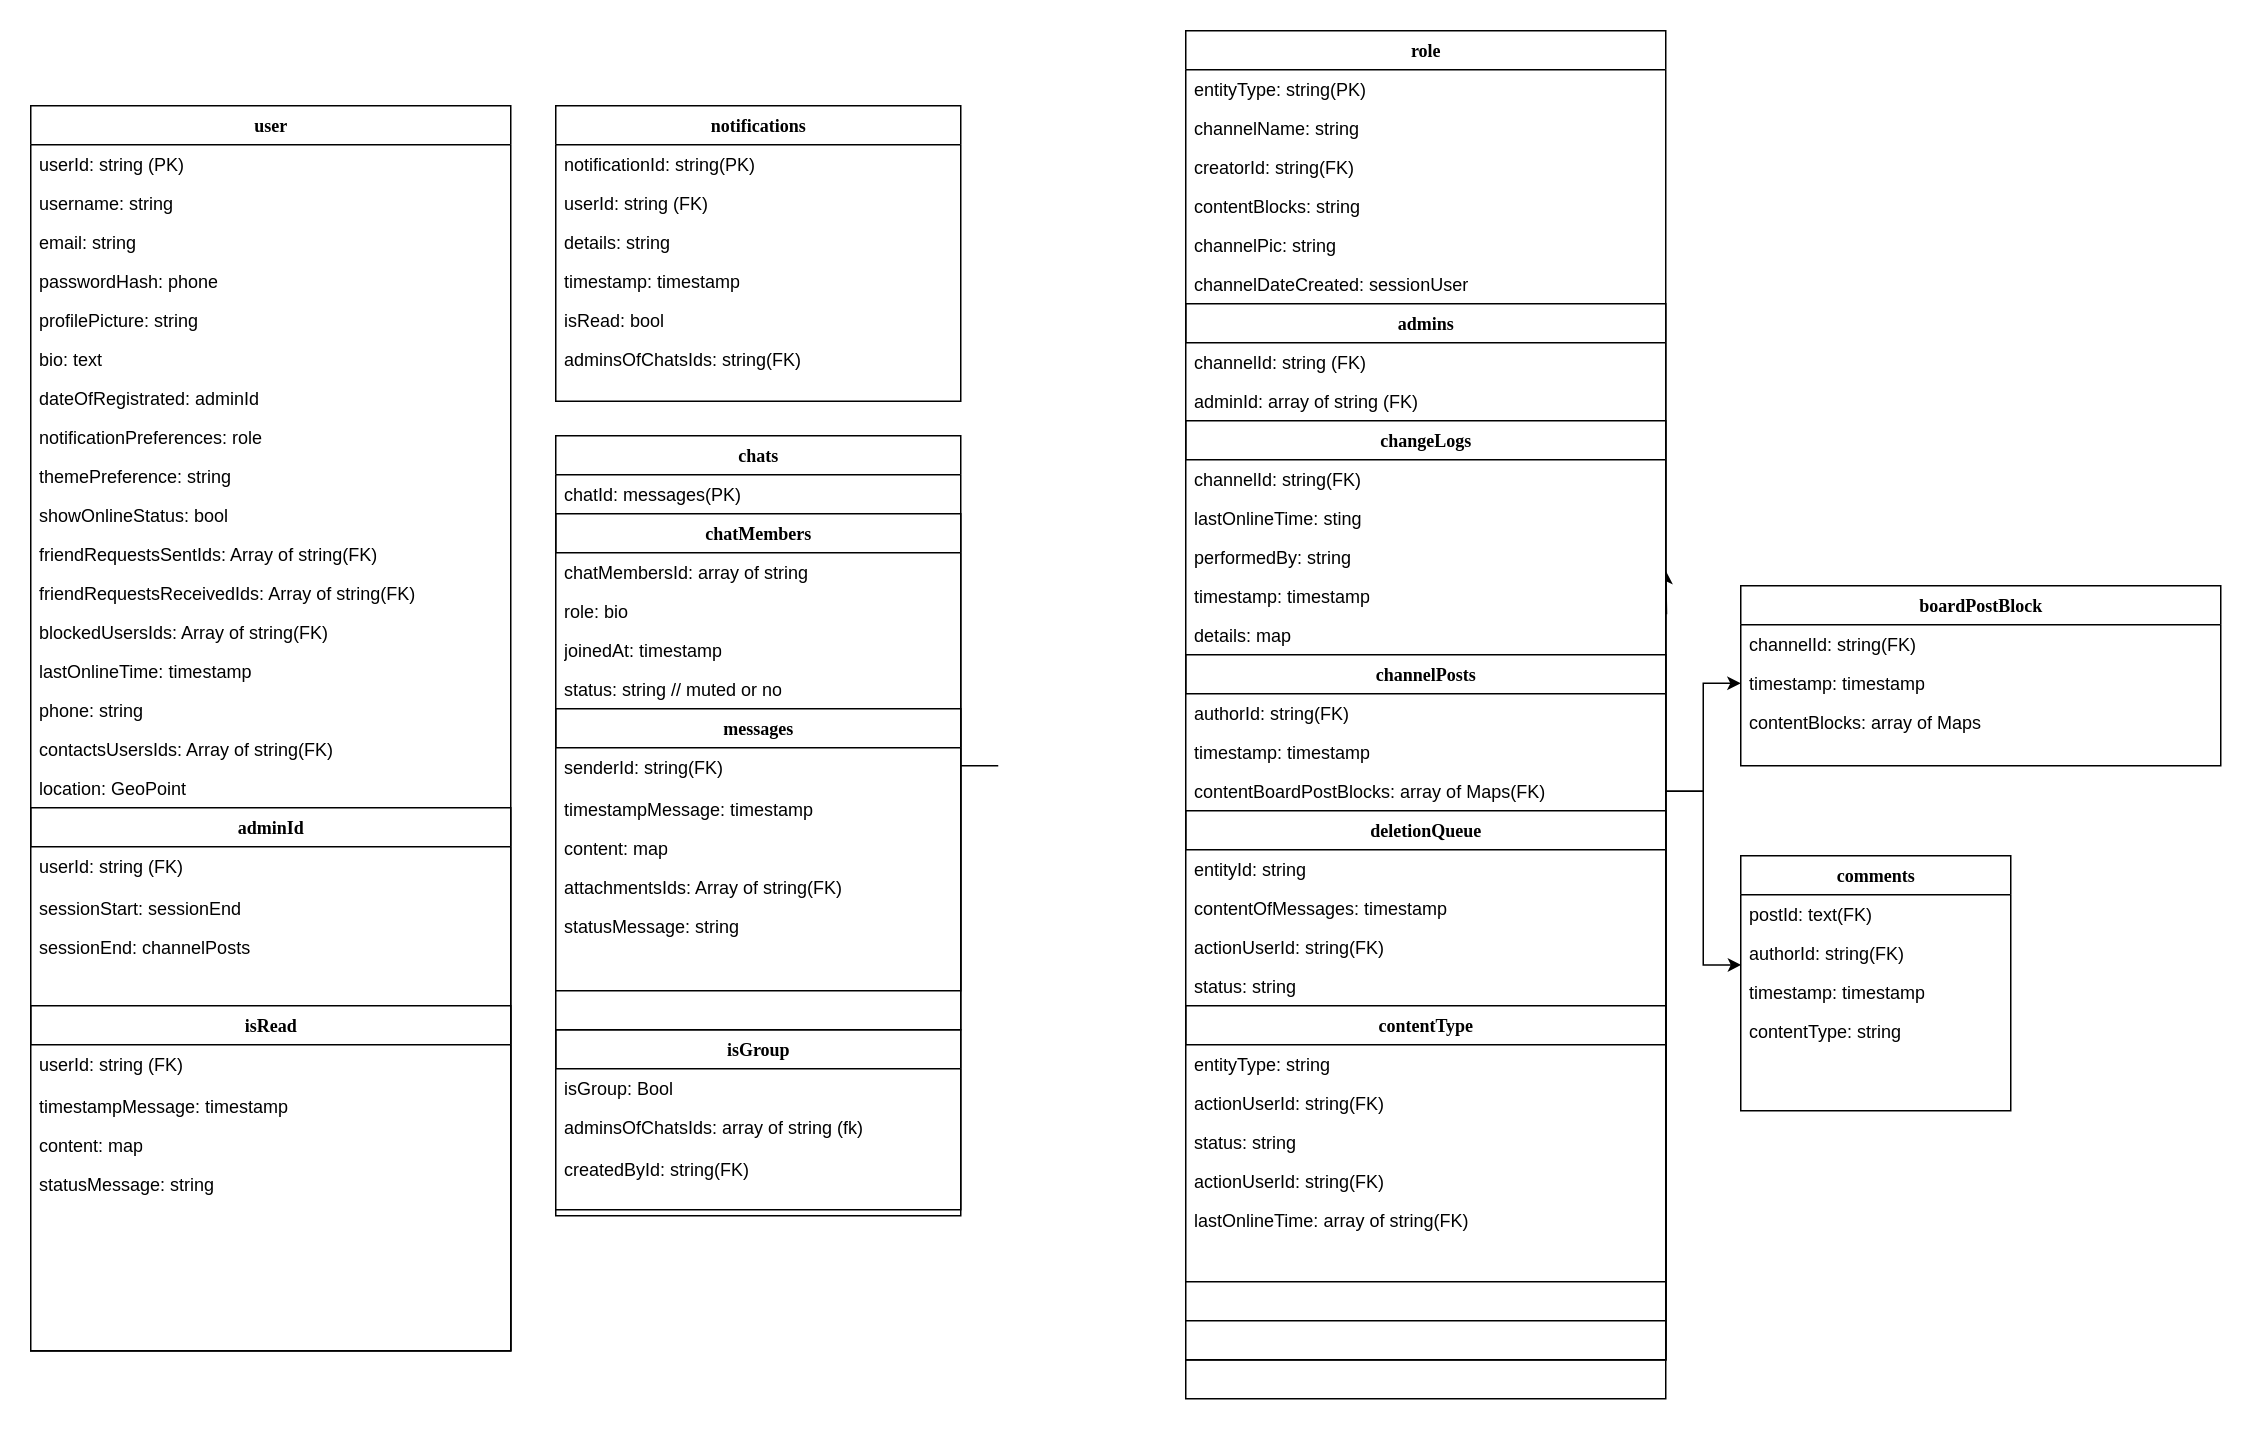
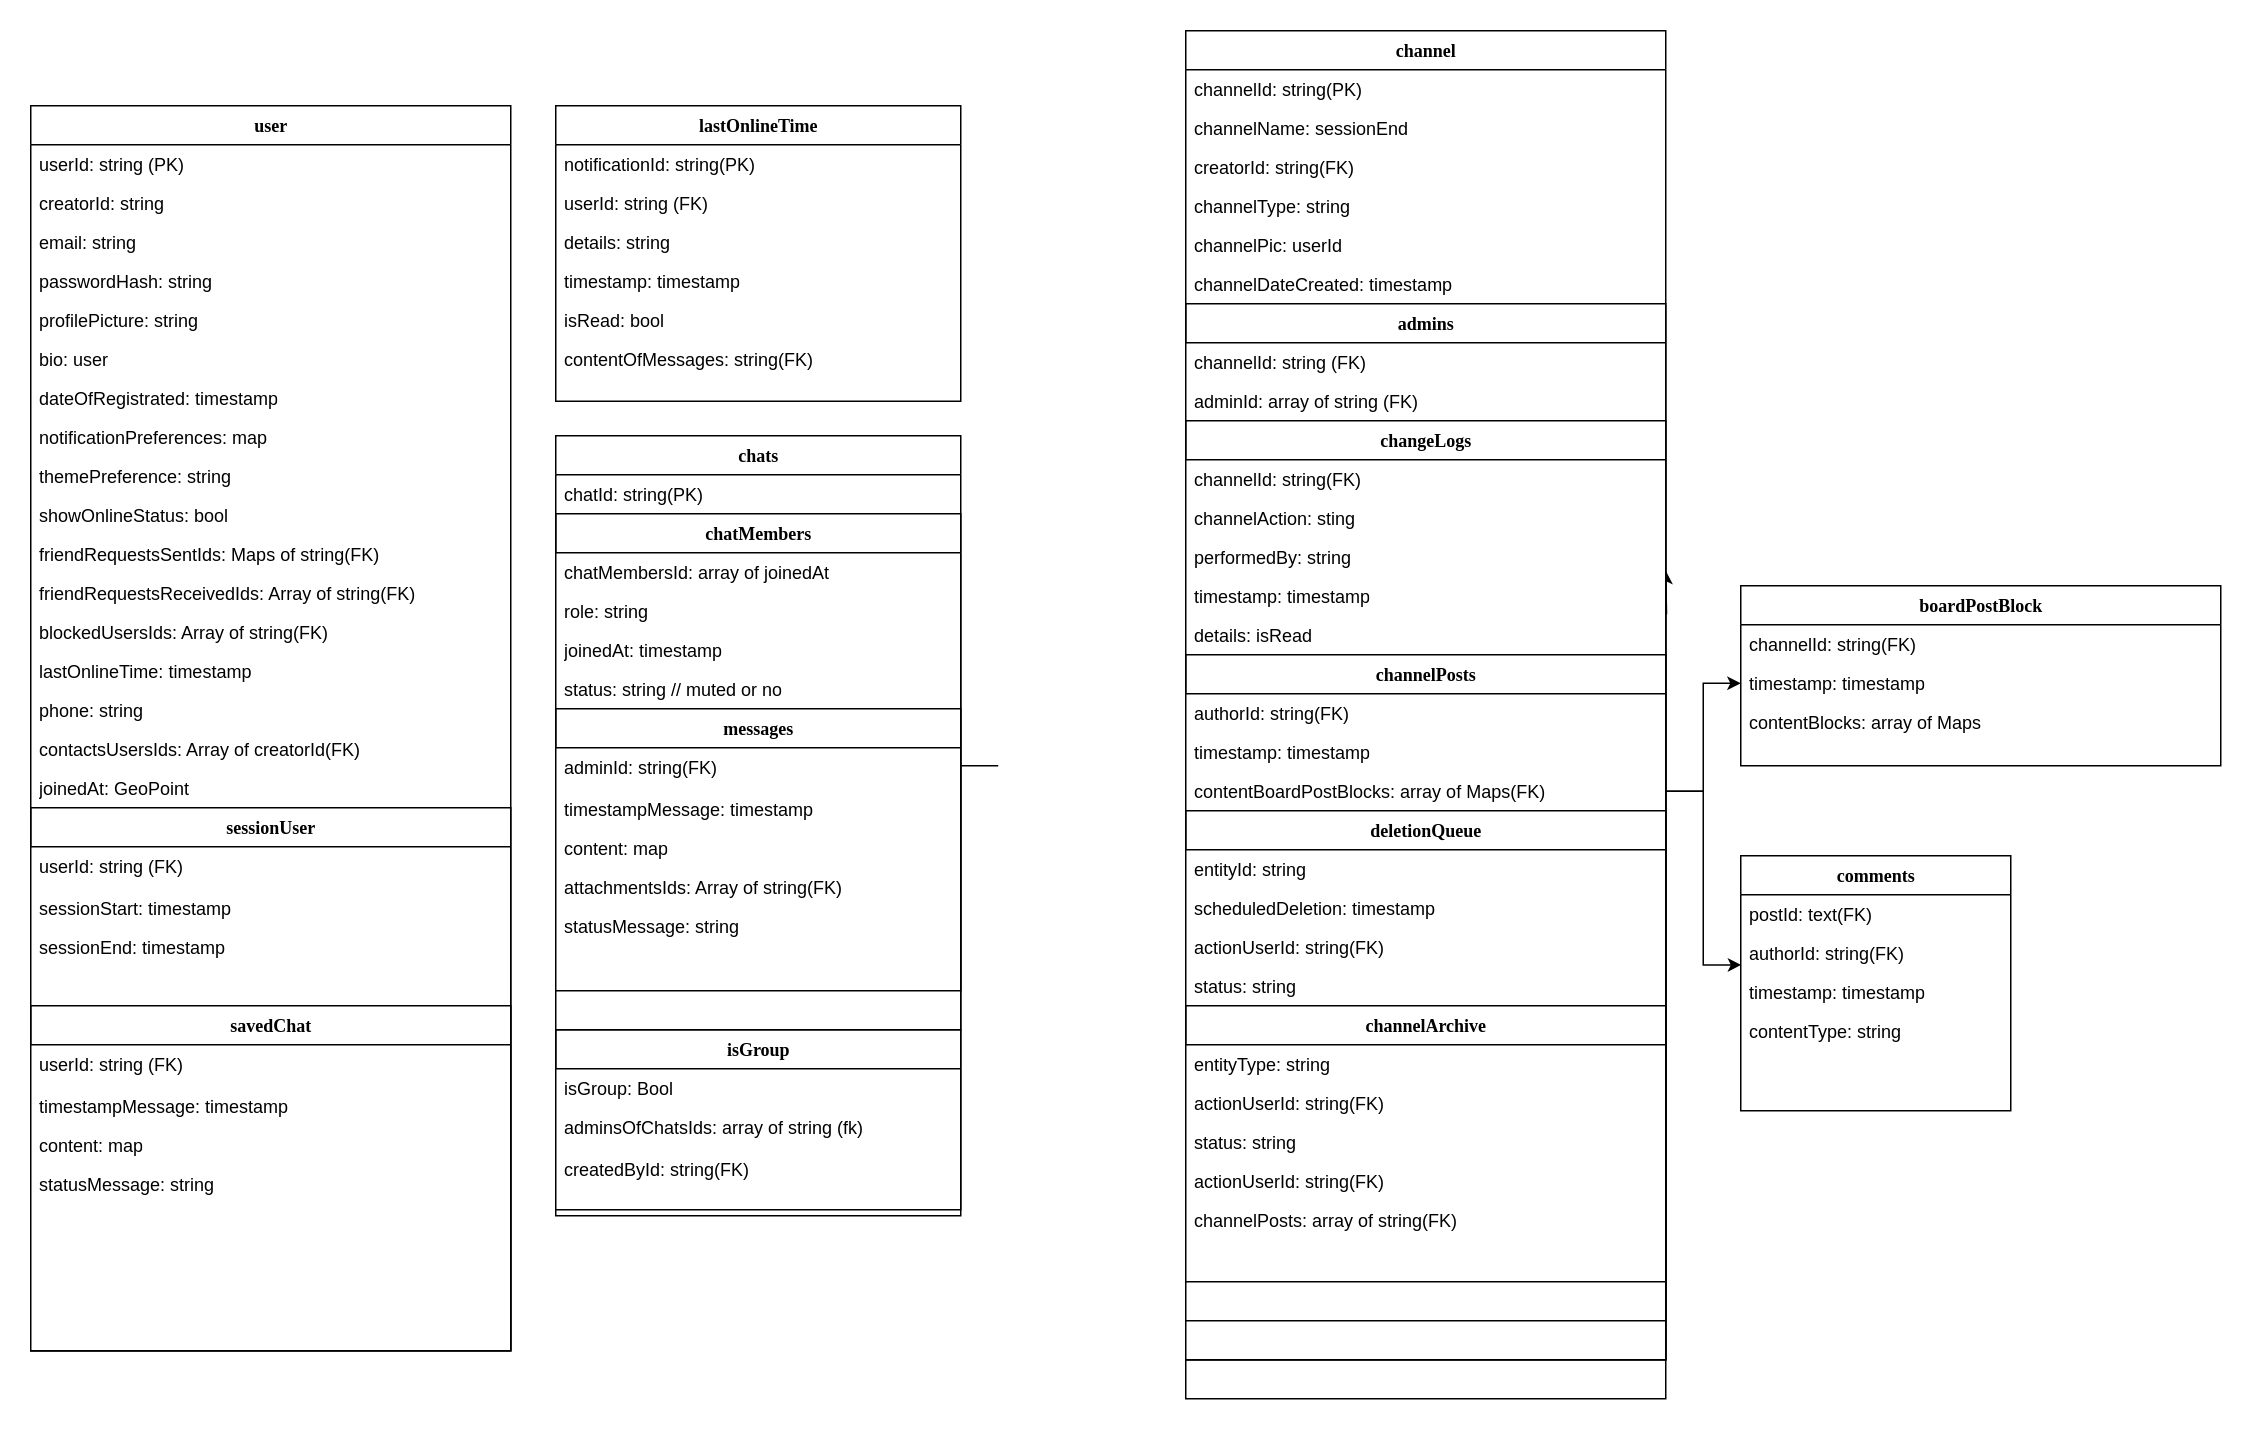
(1427, 52) -> (1427, 52)
(1296, 91) -> (1291, 91)
(759, 127) -> (759, 127)
(1281, 130) -> (1301, 130)
(113, 205) -> (118, 205)
(1291, 208) -> (1281, 208)
(1274, 247) -> (1276, 247)
(131, 283) -> (134, 283)
(1342, 286) -> (1332, 286)
(78, 361) -> (78, 361)
(697, 361) -> (704, 361)
(161, 400) -> (172, 400)
(172, 439) -> (169, 439)
(661, 496) -> (648, 496)
(1284, 520) -> (1284, 520)
(237, 556) -> (232, 556)
(704, 574) -> (714, 574)
(601, 613) -> (616, 613)
(1246, 637) -> (1259, 637)
(215, 751) -> (232, 751)
(659, 769) -> (651, 769)
(119, 790) -> (121, 790)
(272, 829) -> (272, 829)
(151, 910) -> (146, 910)
(1329, 910) -> (1322, 910)
(151, 949) -> (136, 949)
(272, 1027) -> (272, 1027)
(1427, 1027) -> (1427, 1027)
(1350, 1222) -> (1347, 1222)
